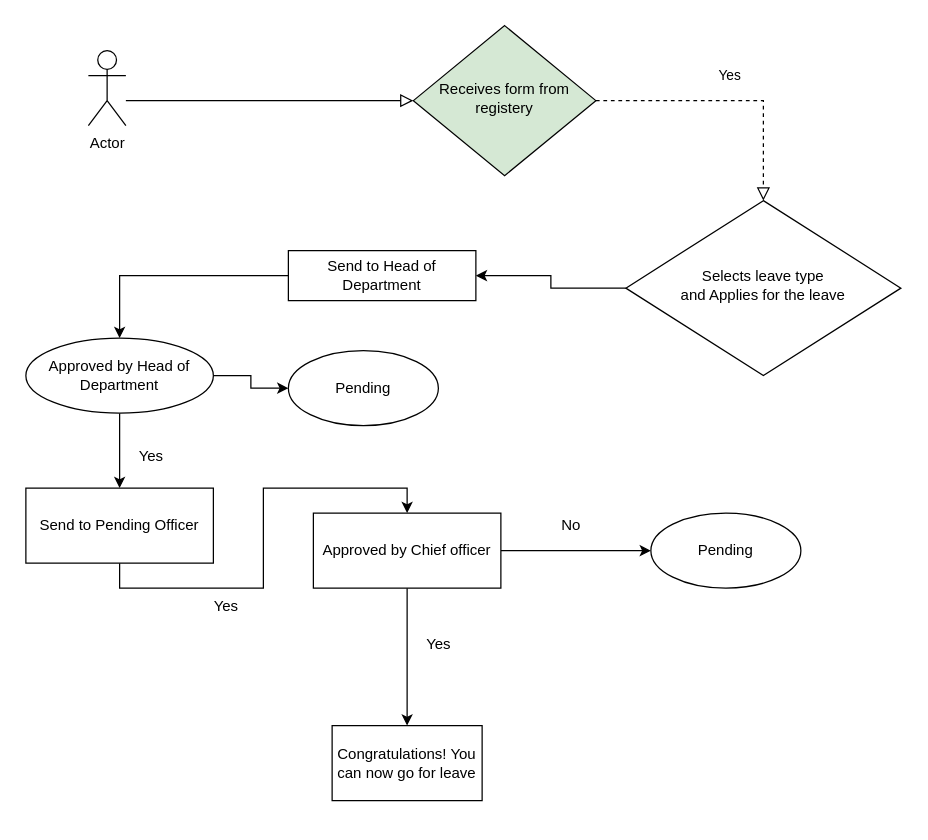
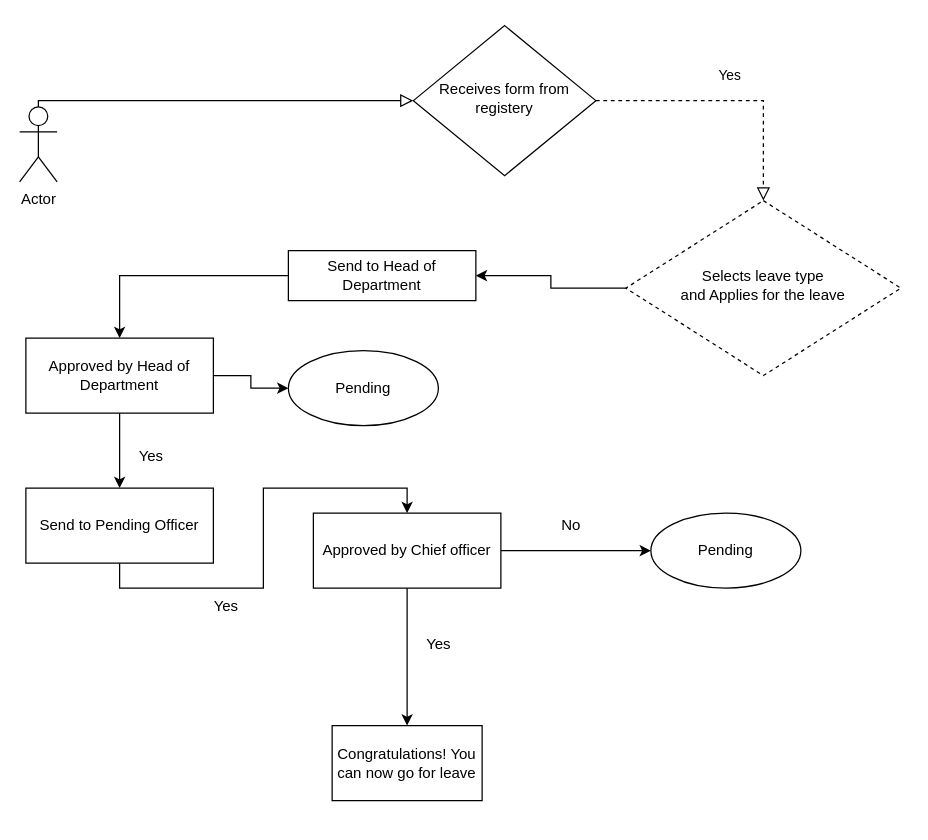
(107, 88) -> (38, 144)
(504, 101) -> (504, 101)
(763, 288) -> (763, 288)
(119, 376) -> (119, 376)
